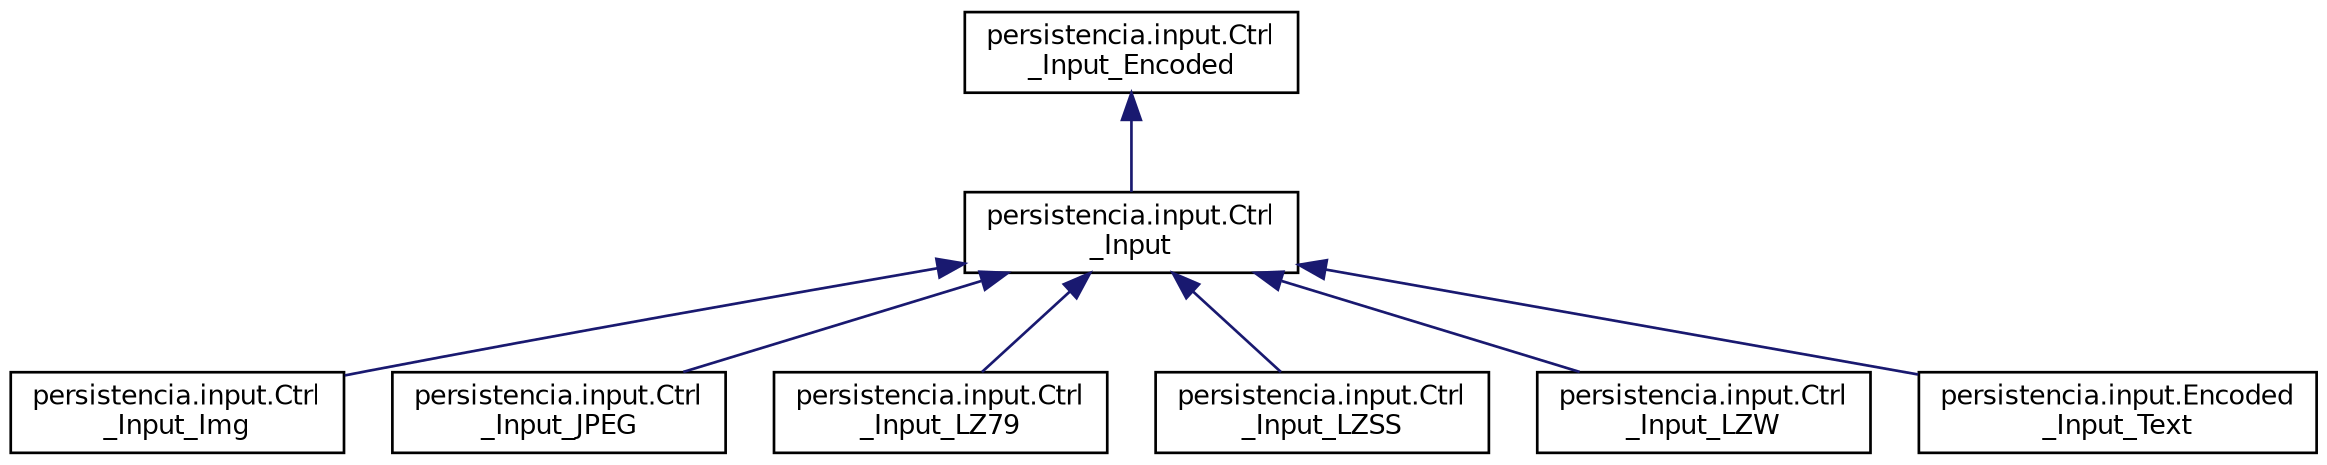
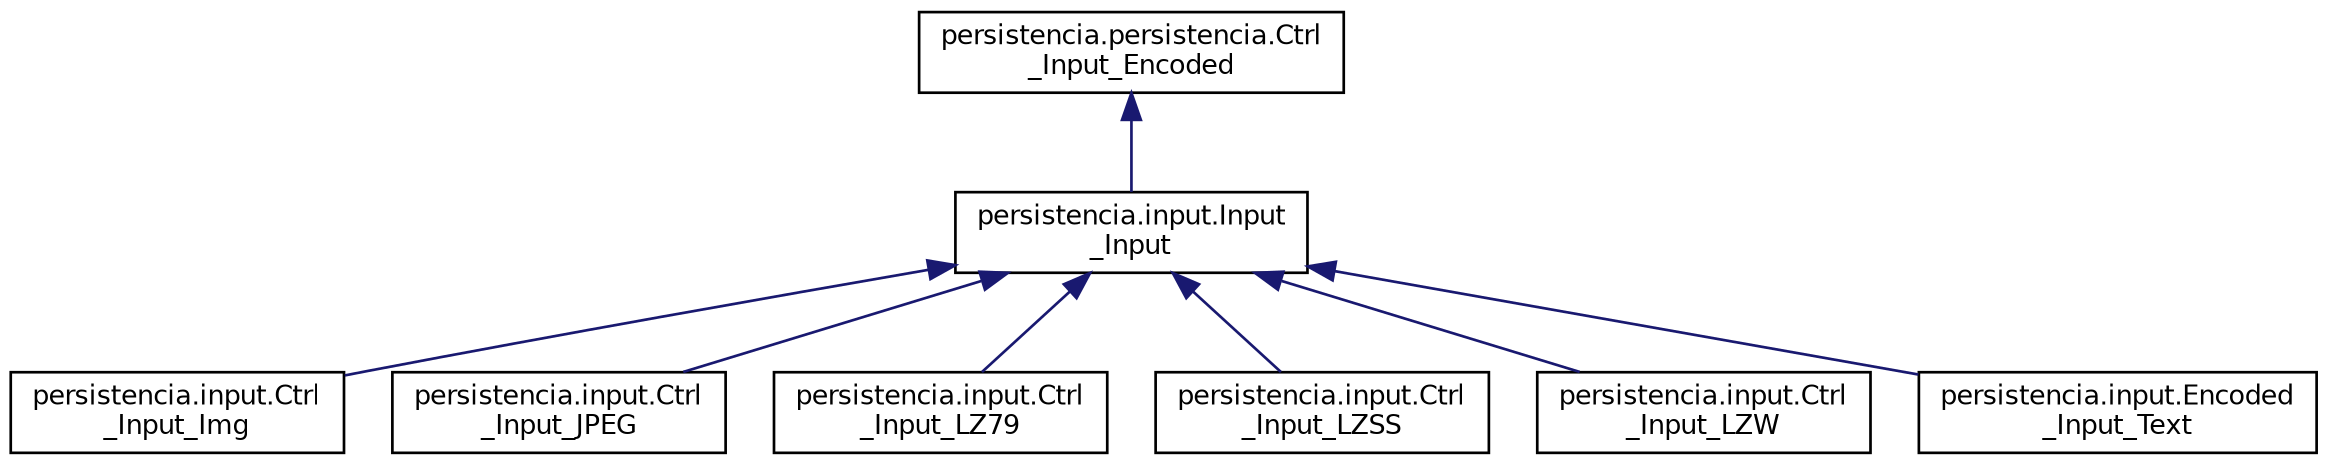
(1131, 52) -> (1131, 52)
(1131, 232) -> (1131, 232)
